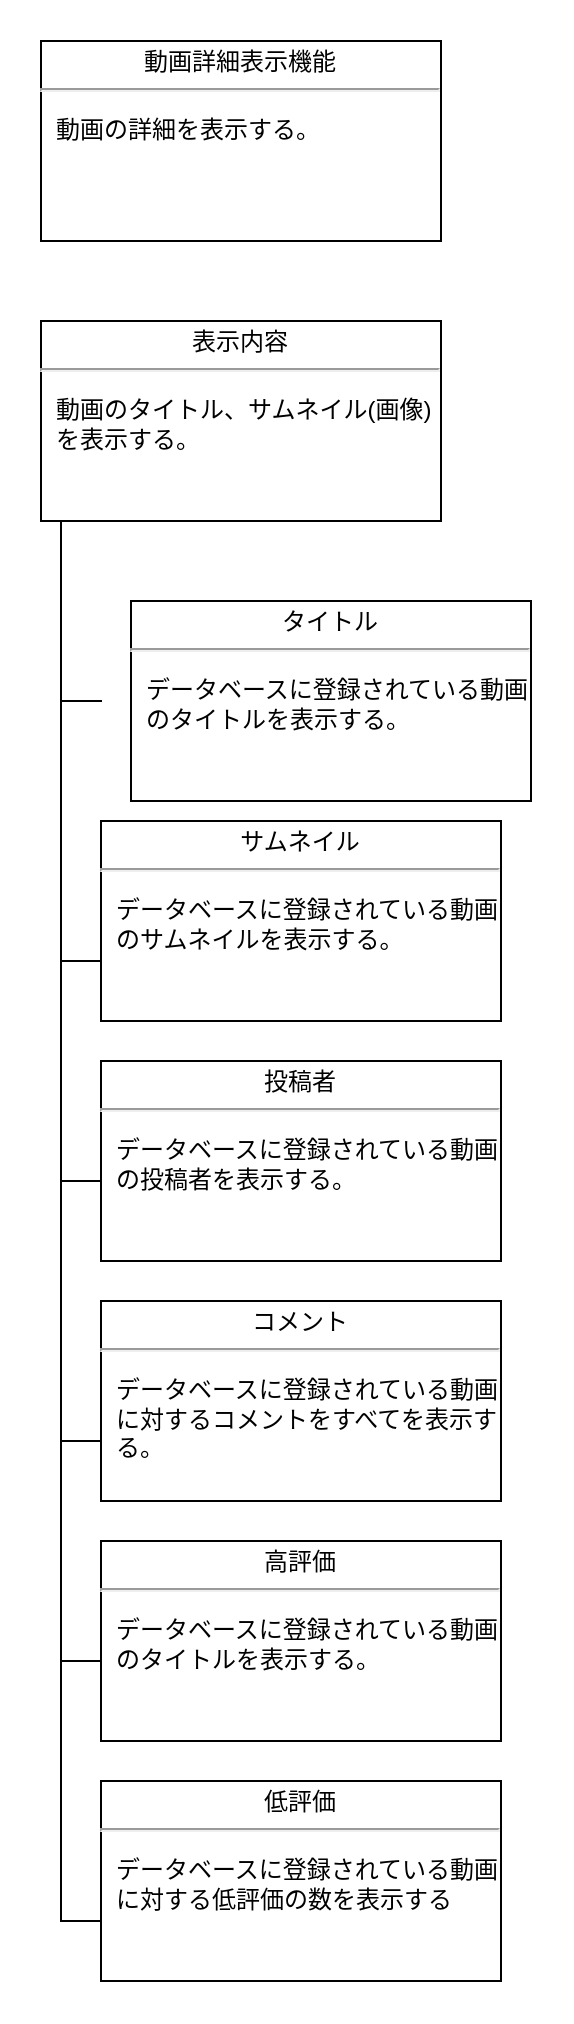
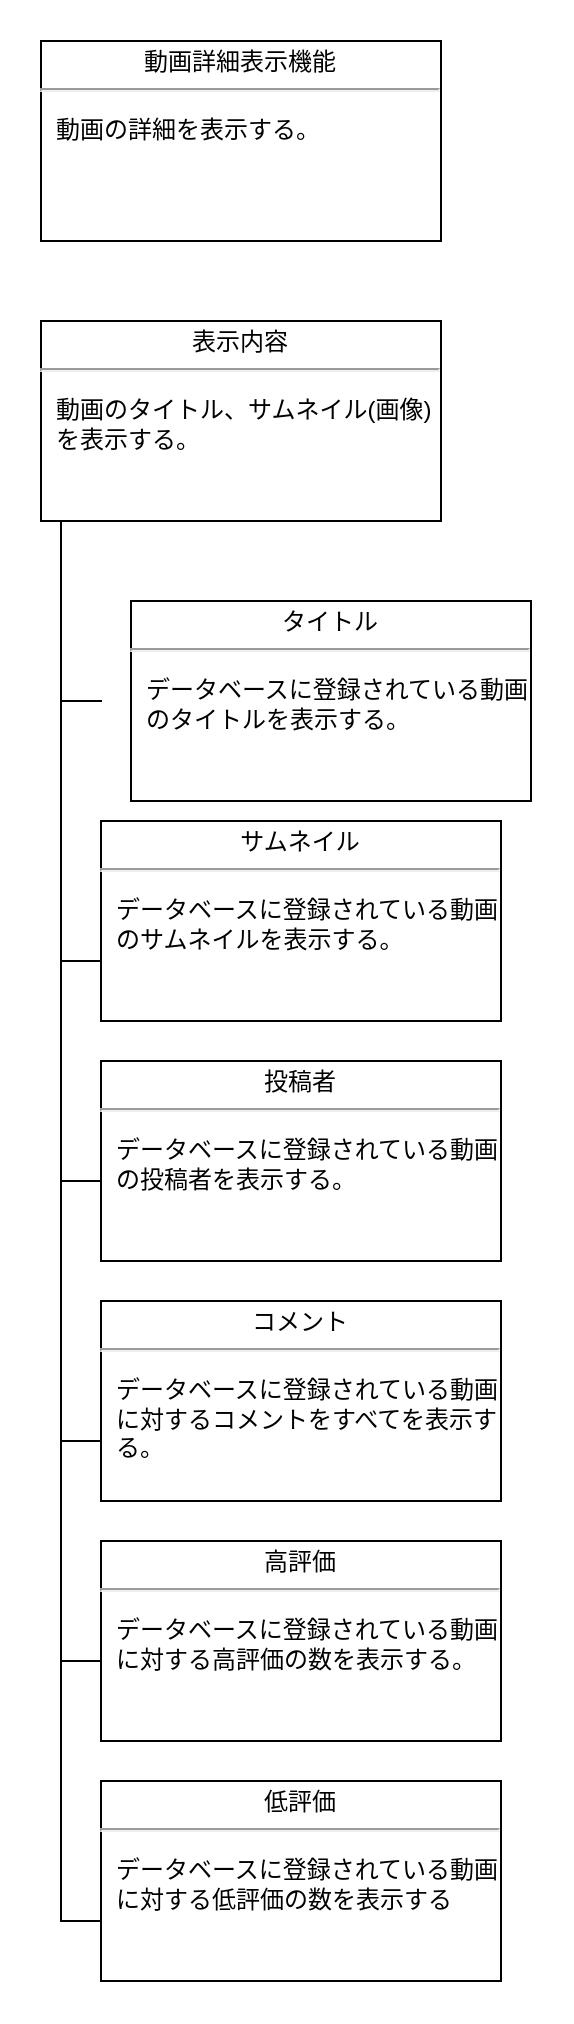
(301, 1541) -> (301, 1541)
